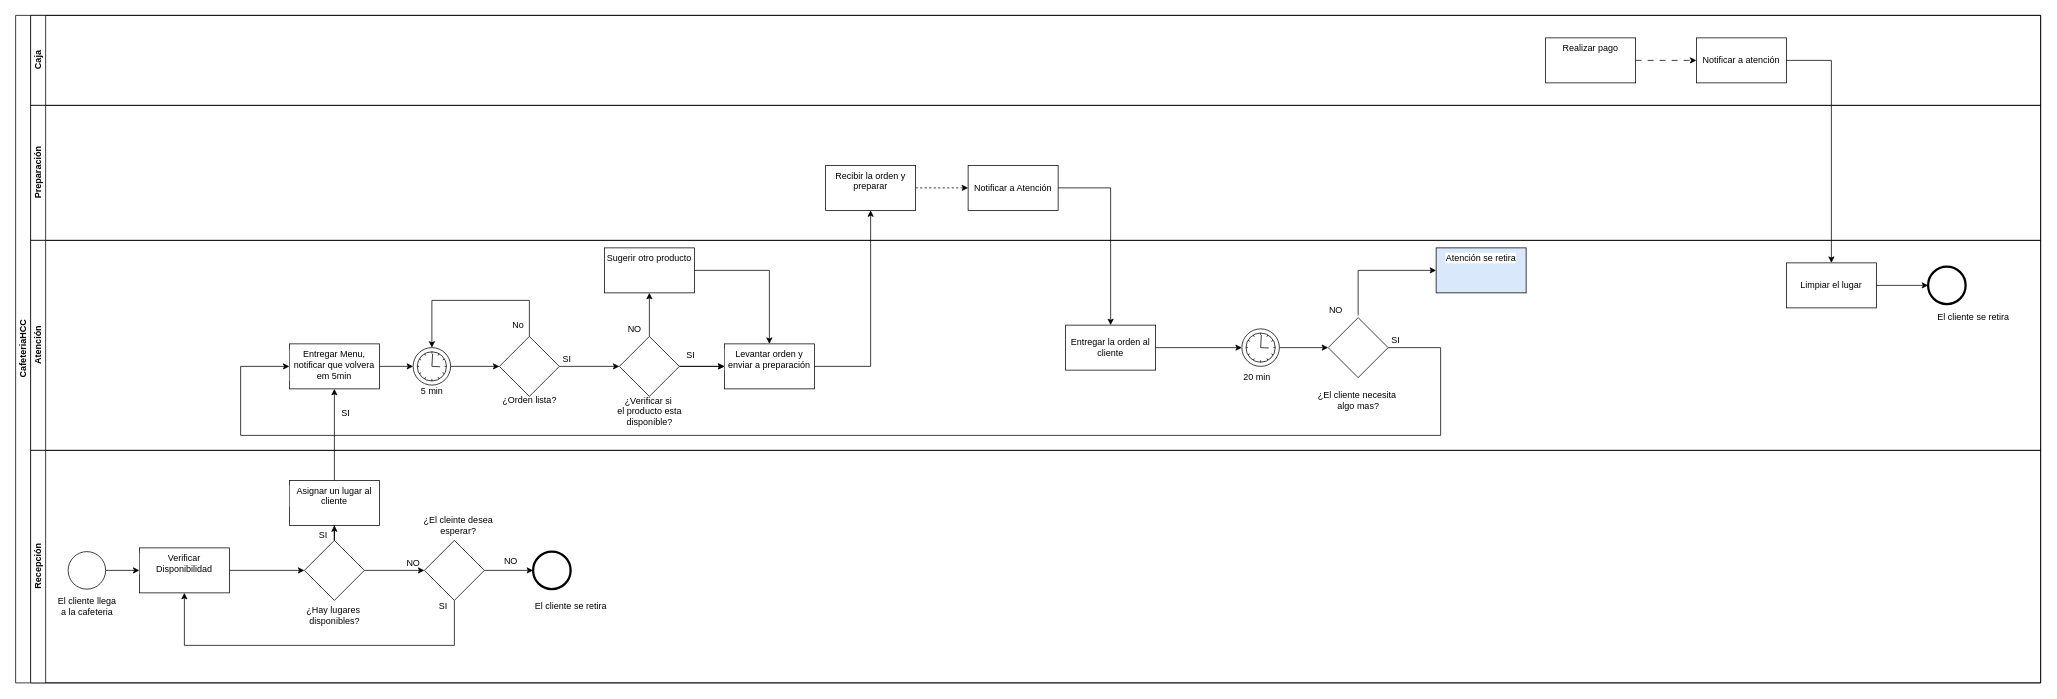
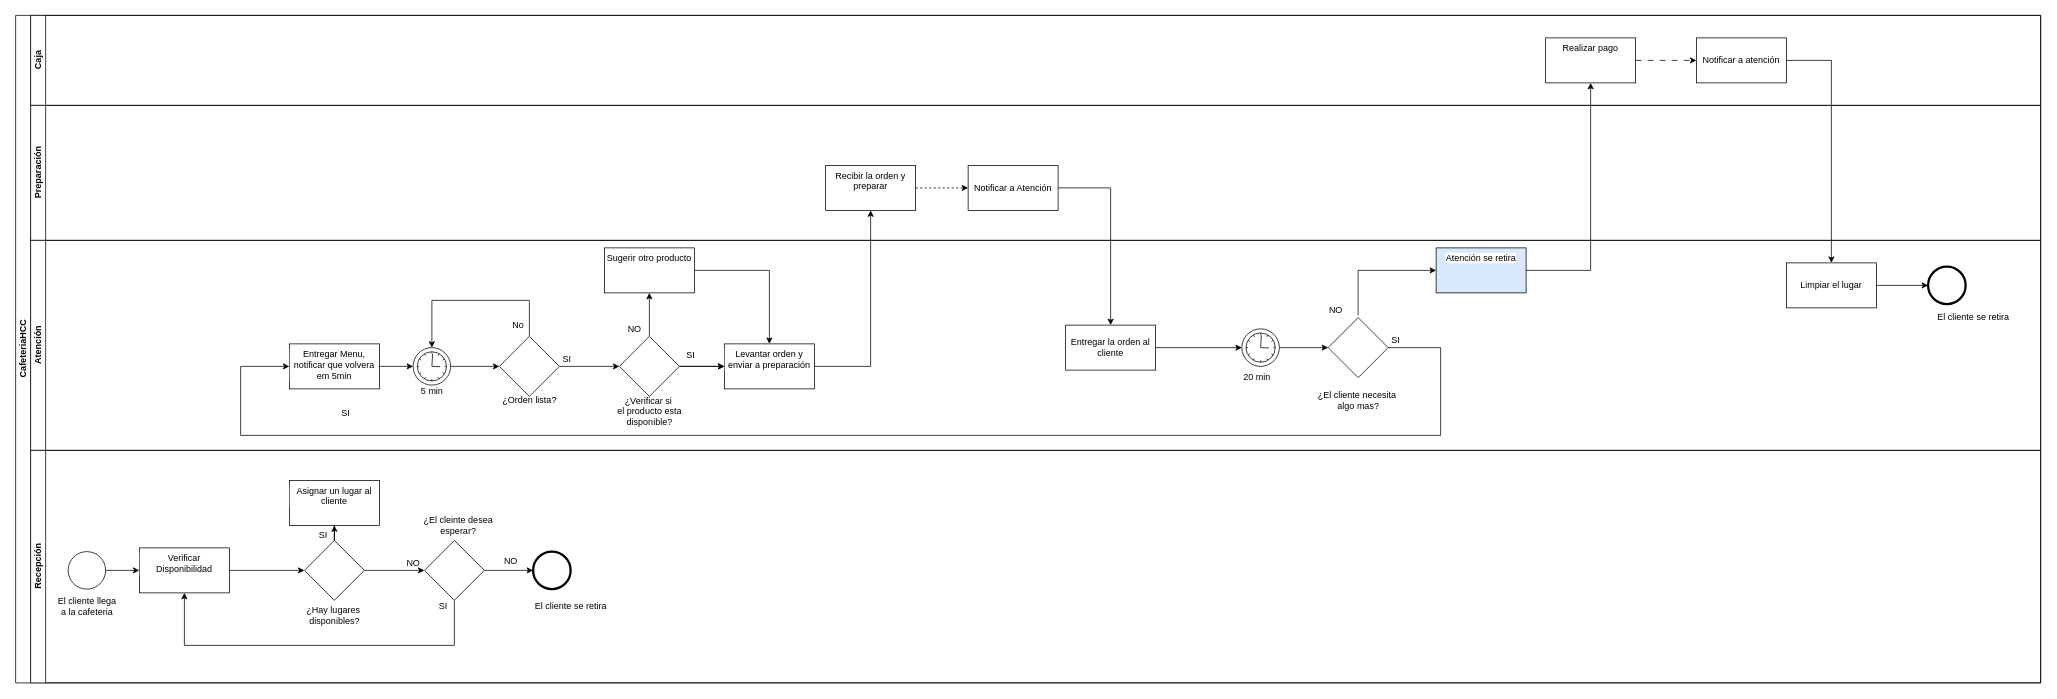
none -> (1590, 211)
(334, 437) -> none
